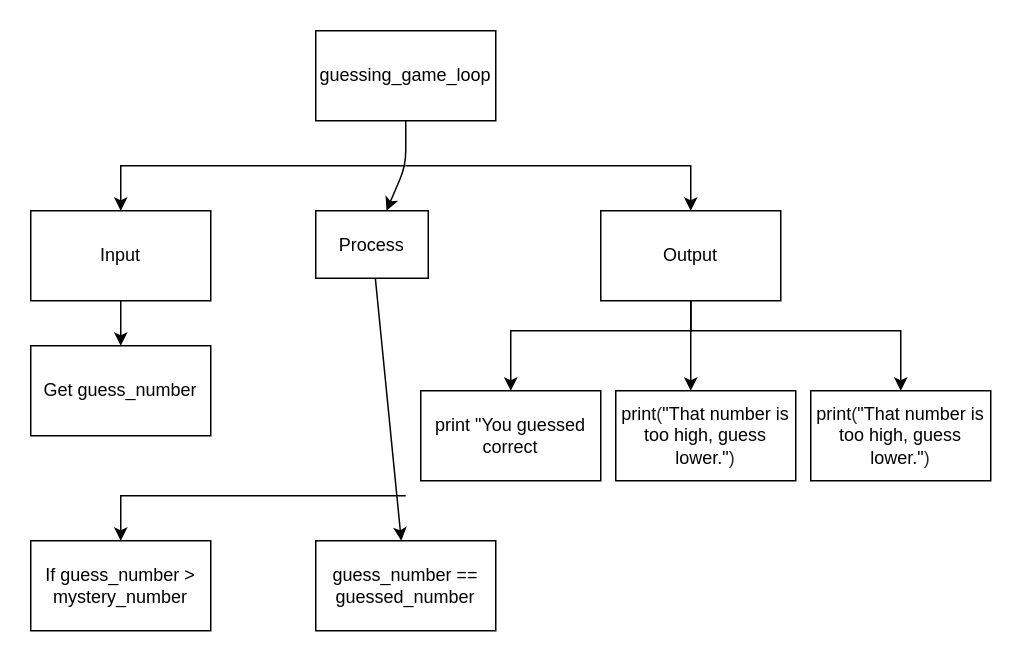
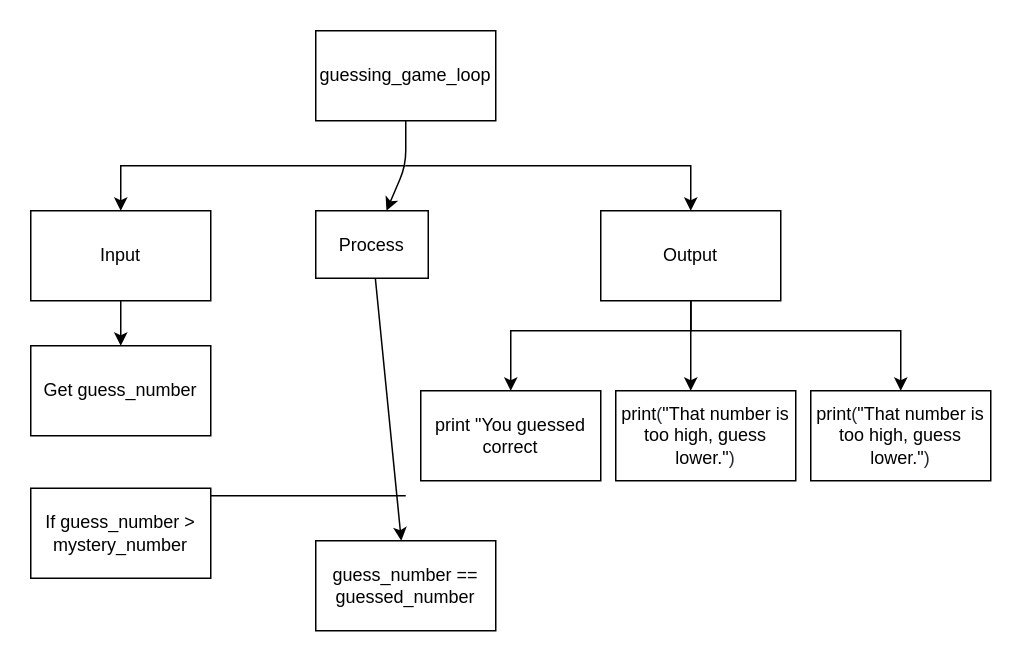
(121, 586) -> (121, 533)
